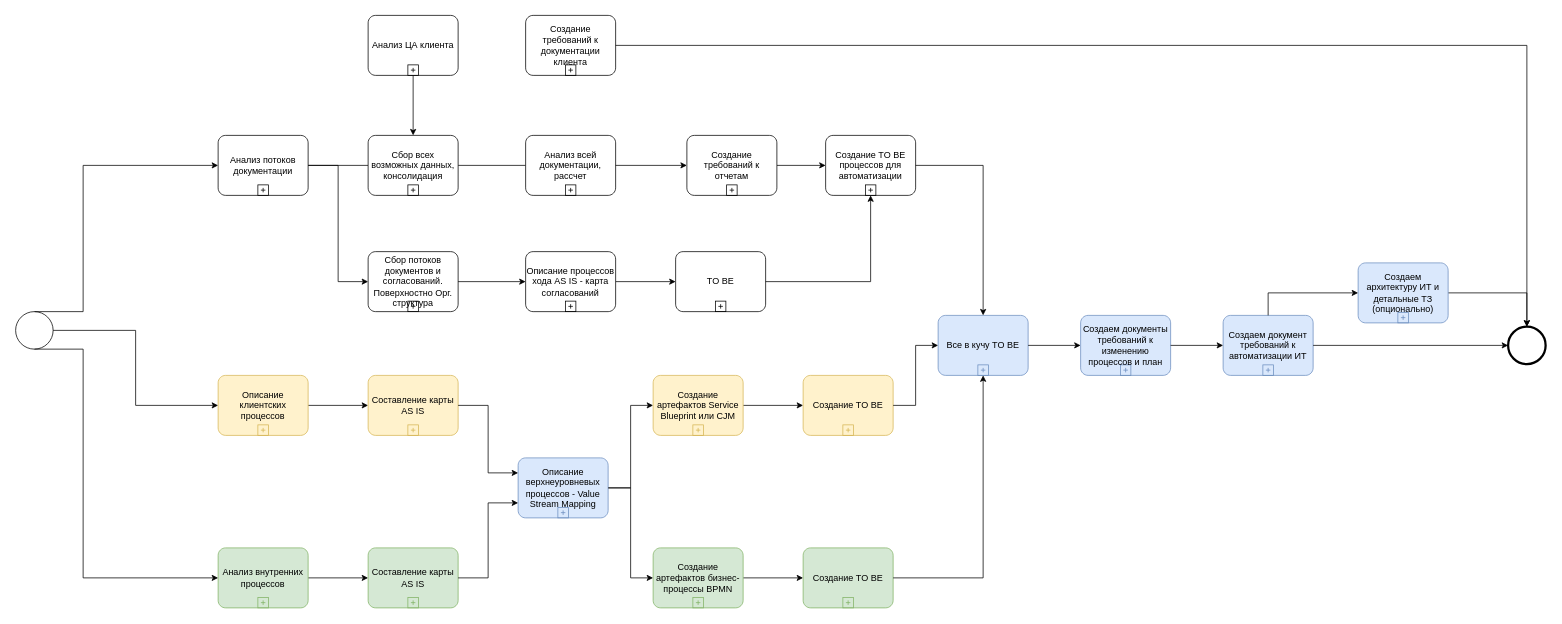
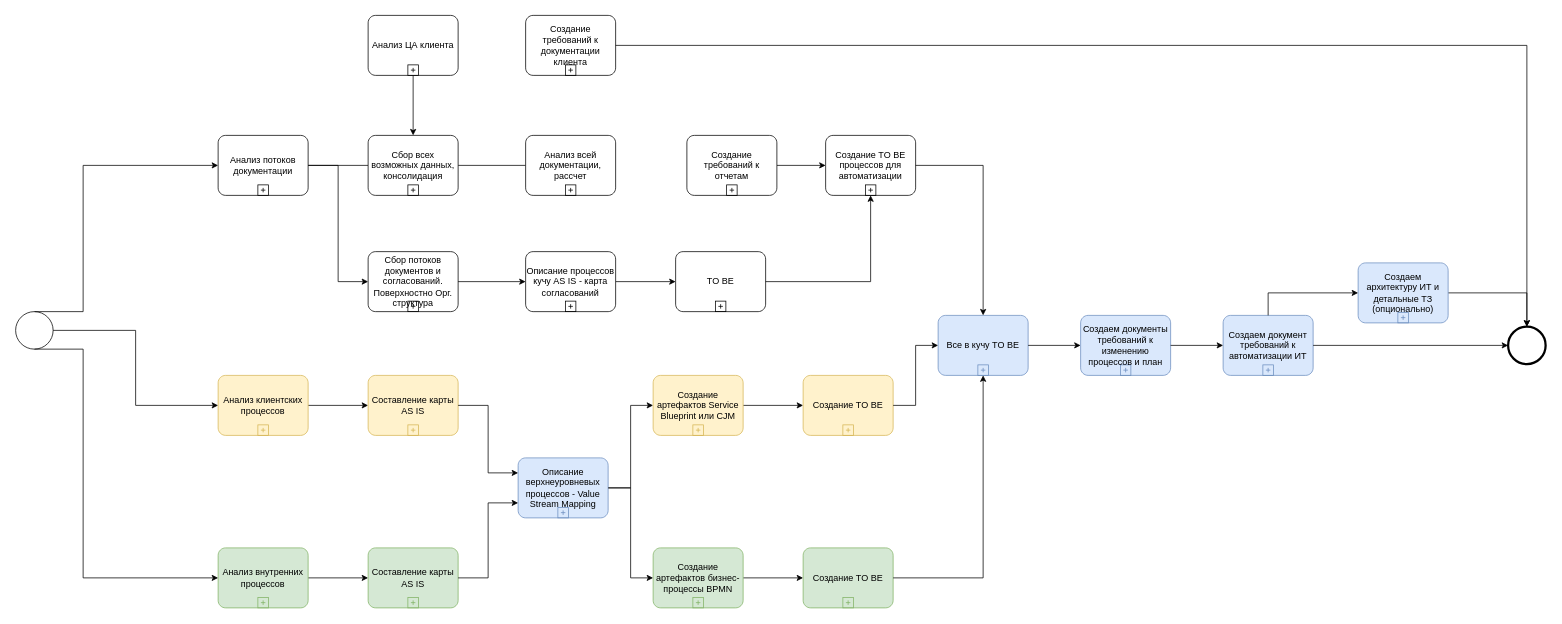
(649, 165) -> none
(570, 282) -> (570, 282)
(263, 405) -> (263, 405)
